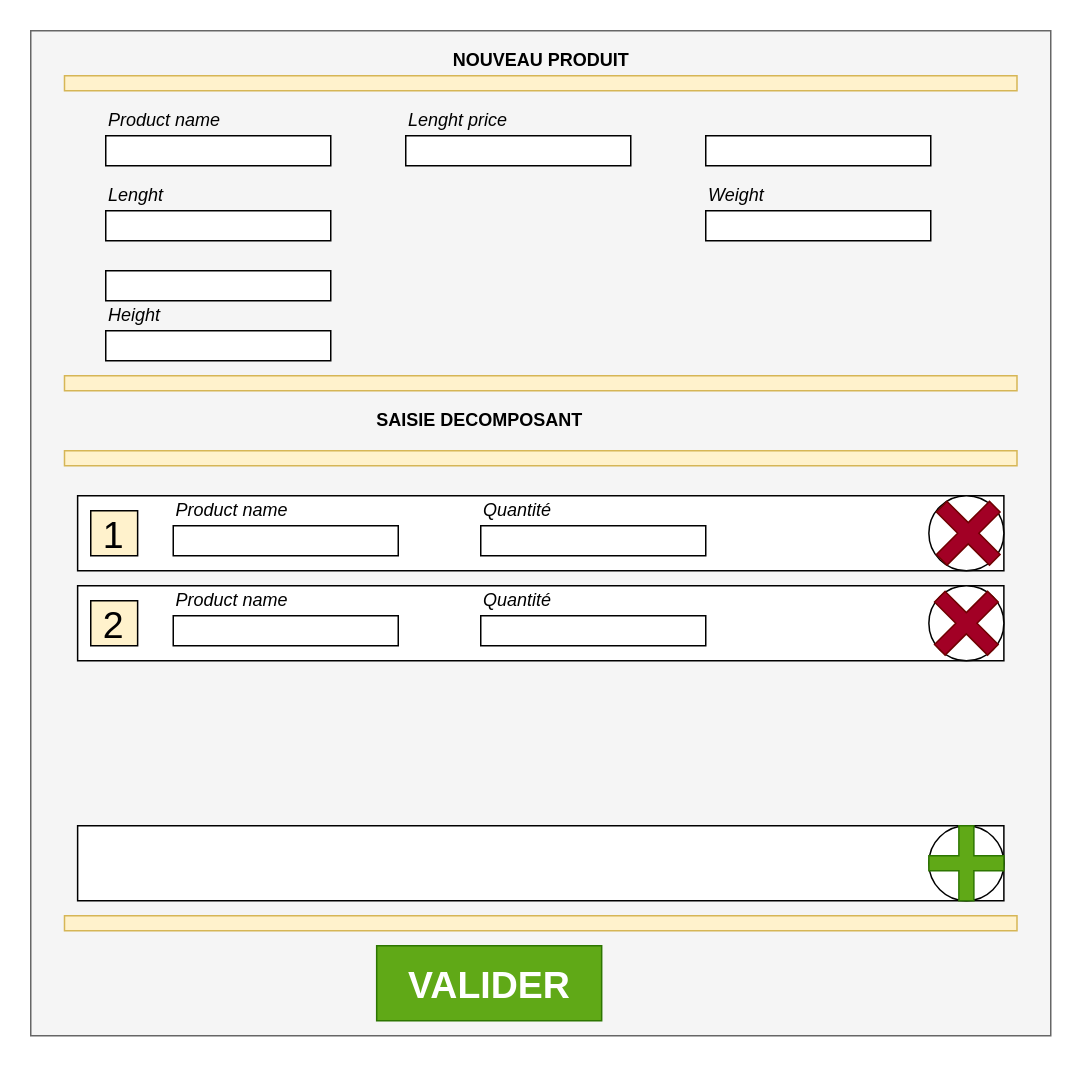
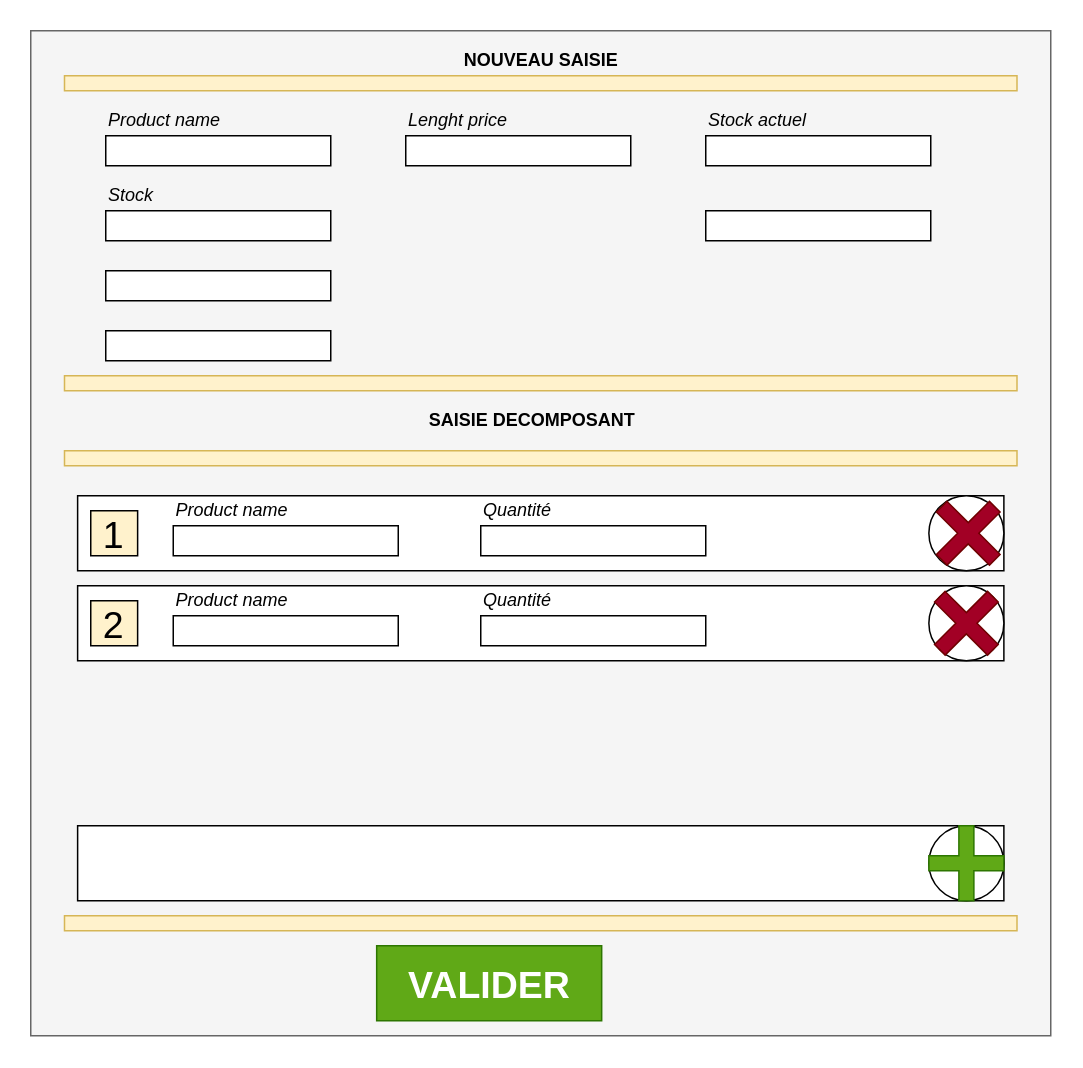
(542, 61) -> (542, 61)
none -> (766, 121)
(139, 196) -> (134, 196)
(743, 196) -> none
(143, 316) -> none
(479, 421) -> (532, 421)
